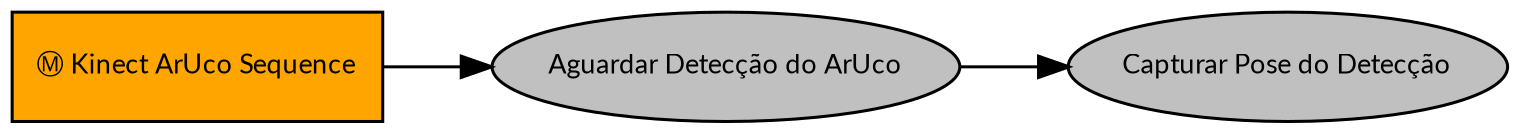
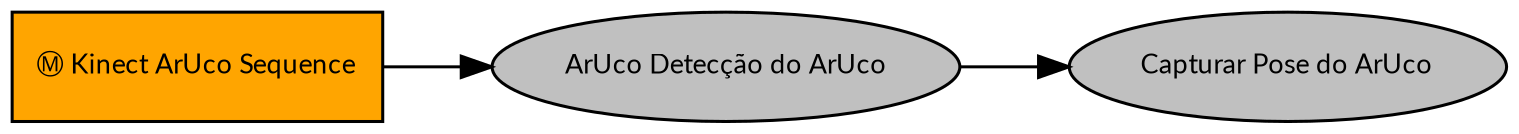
(726, 67) -> (726, 67)
(1288, 67) -> (1288, 67)
